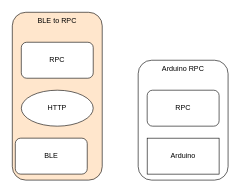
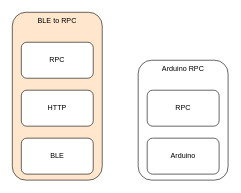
(57, 108) -> (57, 108)
(51, 156) -> (57, 156)
(183, 156) -> (183, 156)
